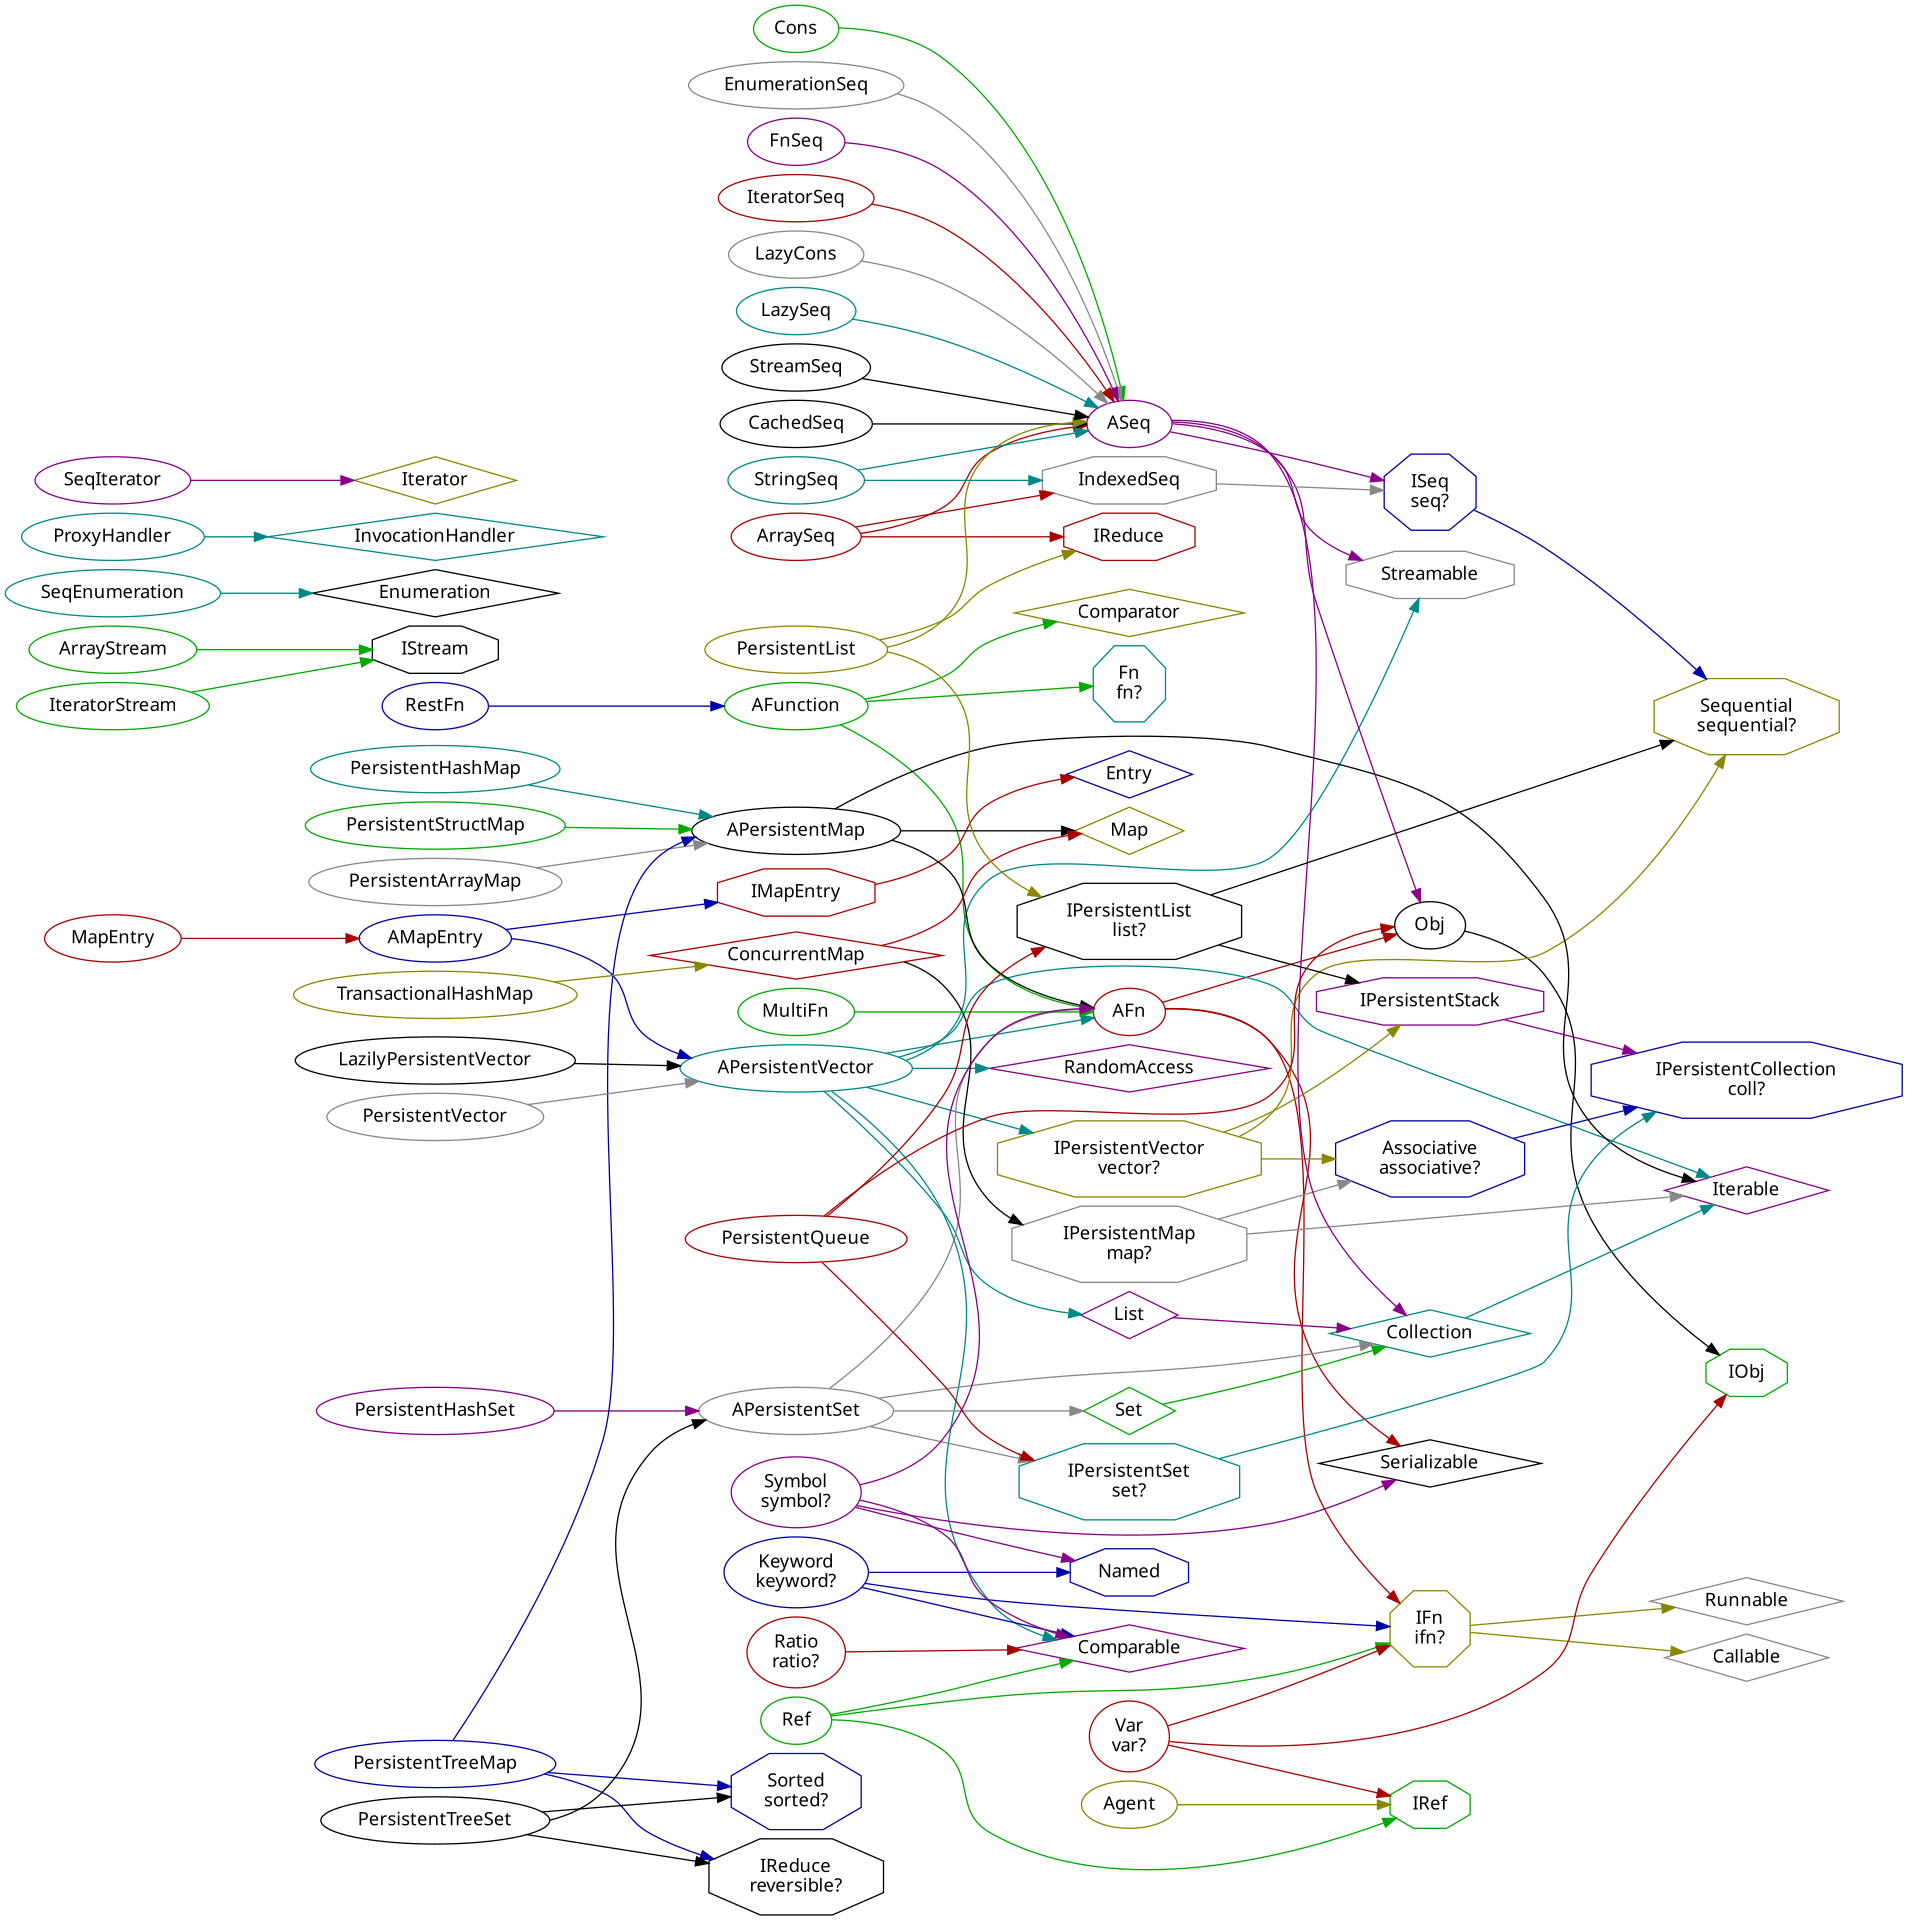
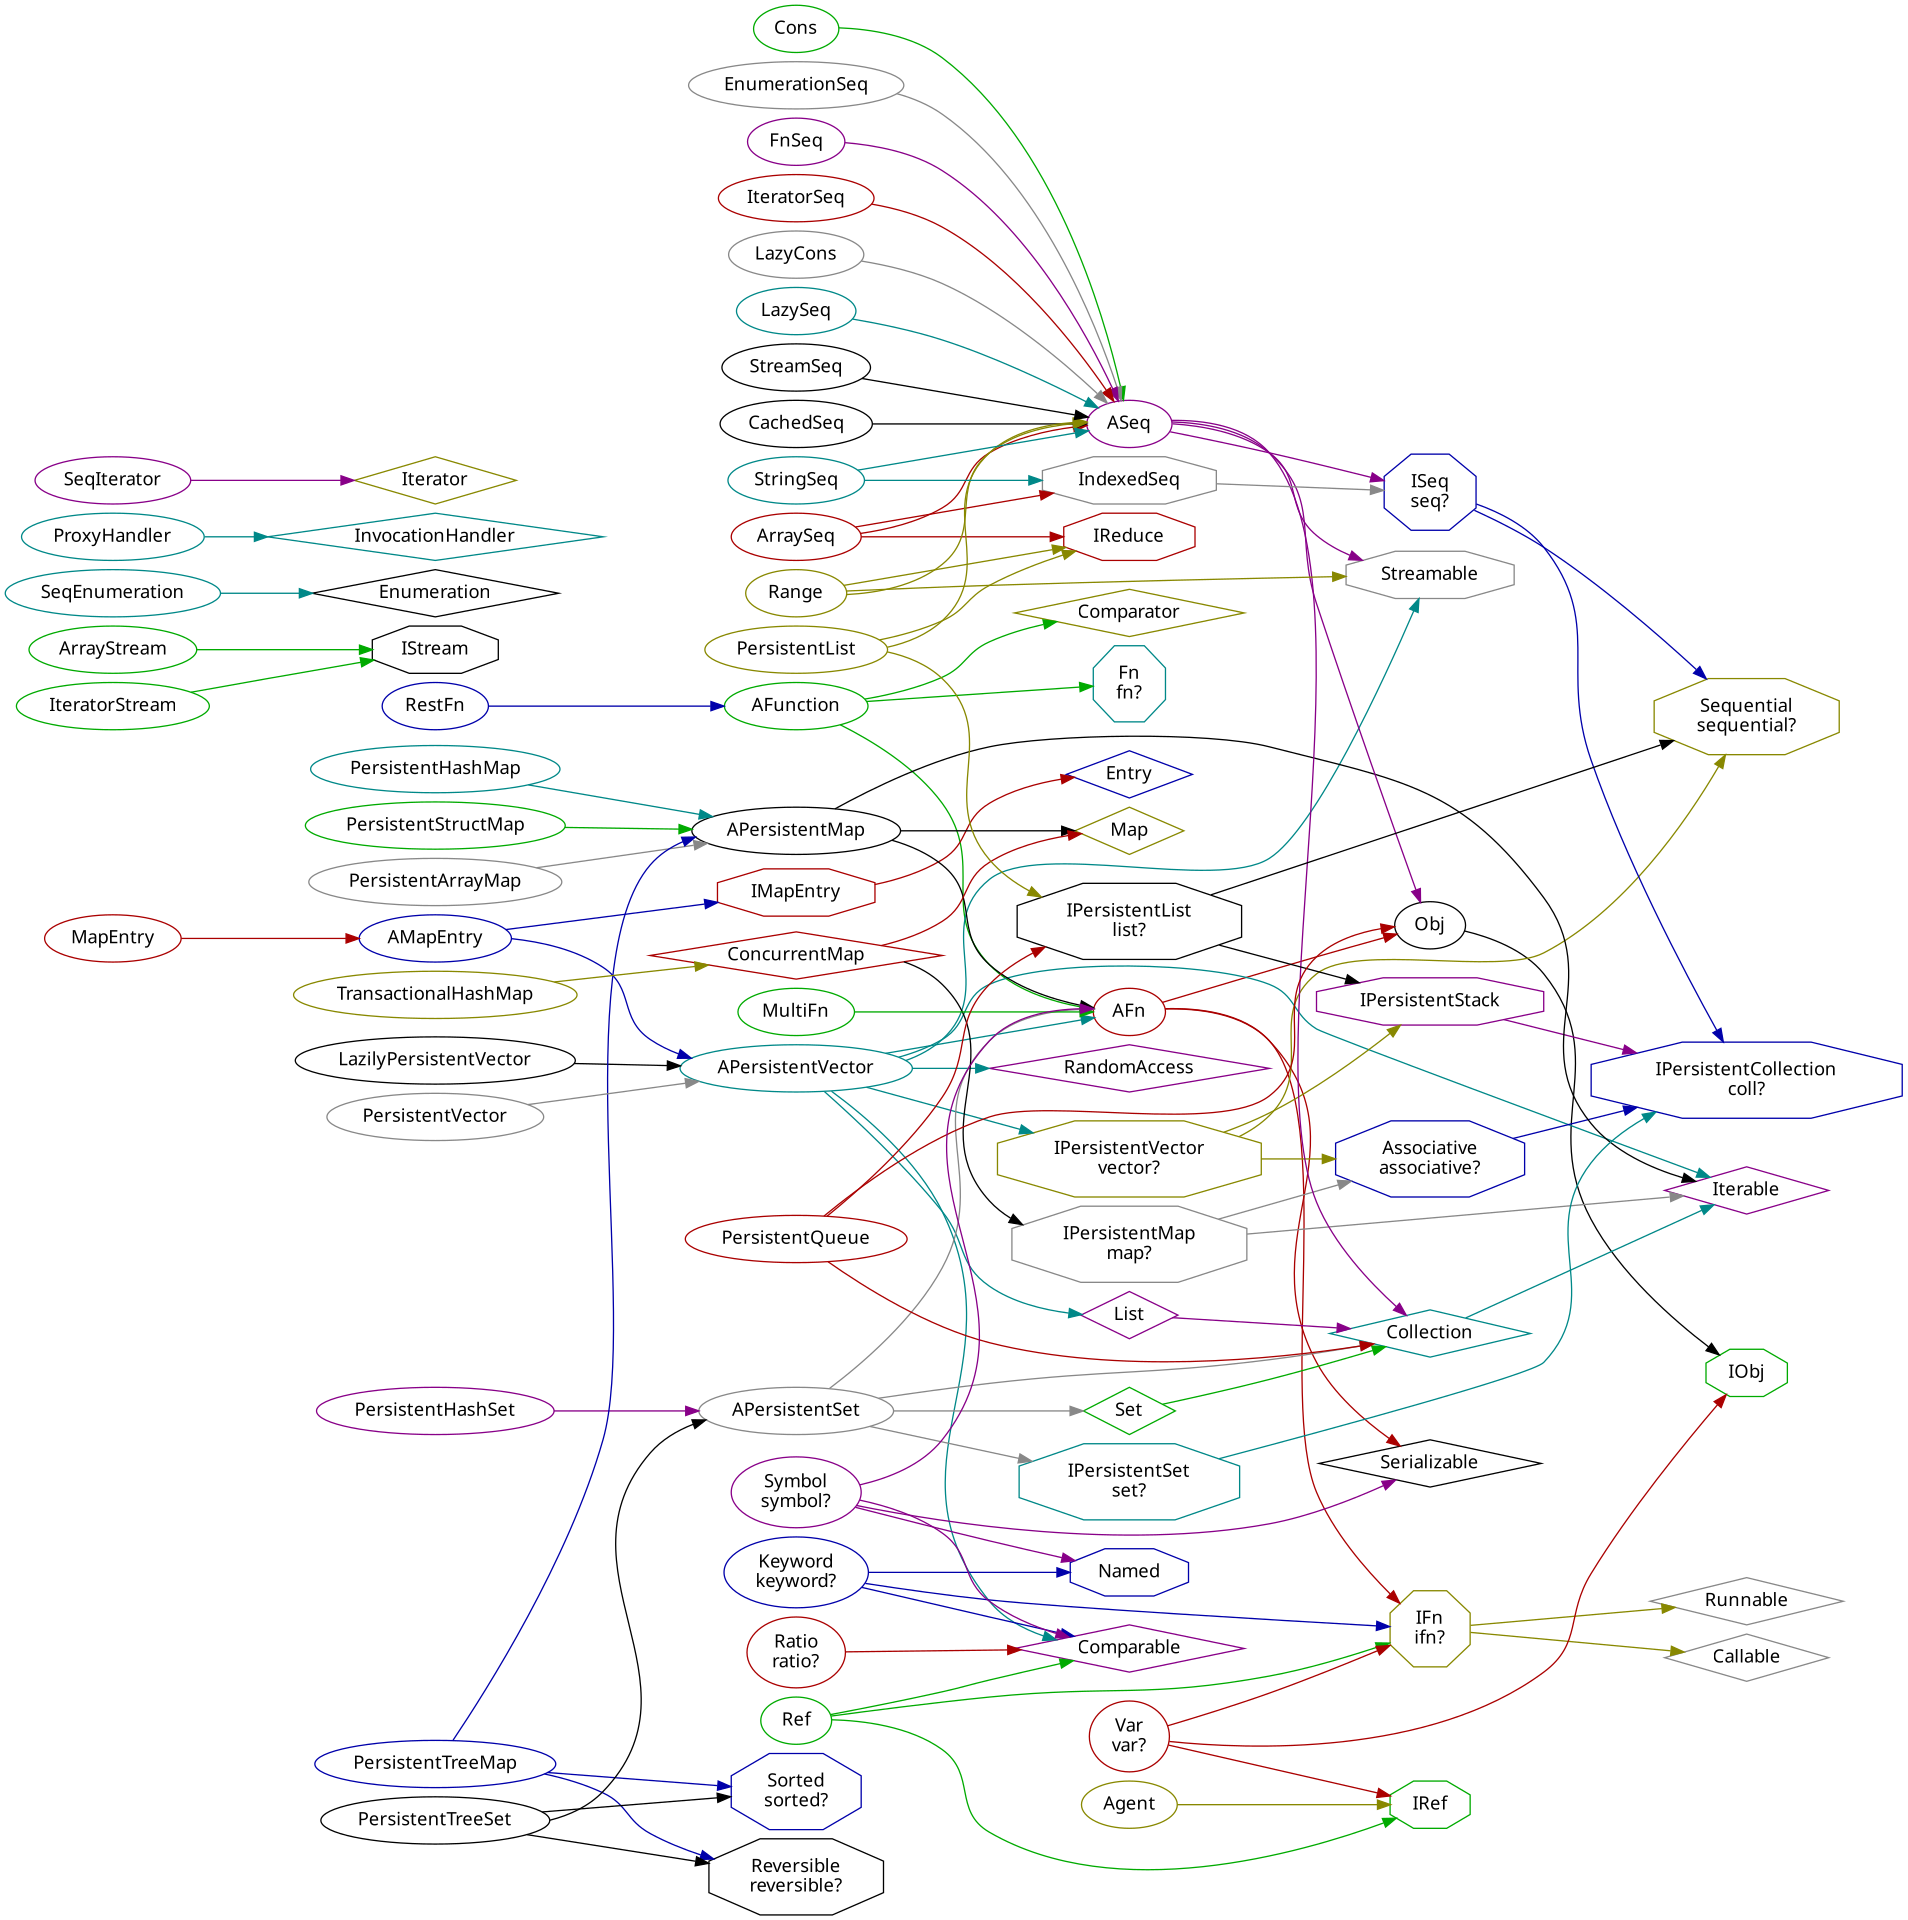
none -> (796, 593)
none -> (1590, 758)
(921, 1361) -> (1084, 1358)
(796, 1877) -> (796, 1877)
